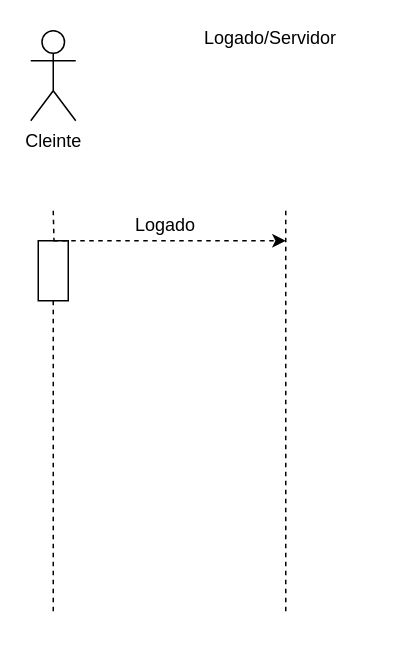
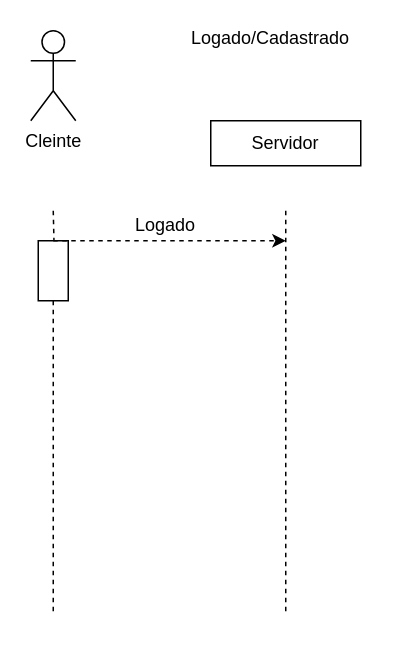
(271, 38) -> (271, 38)
none -> (286, 143)
